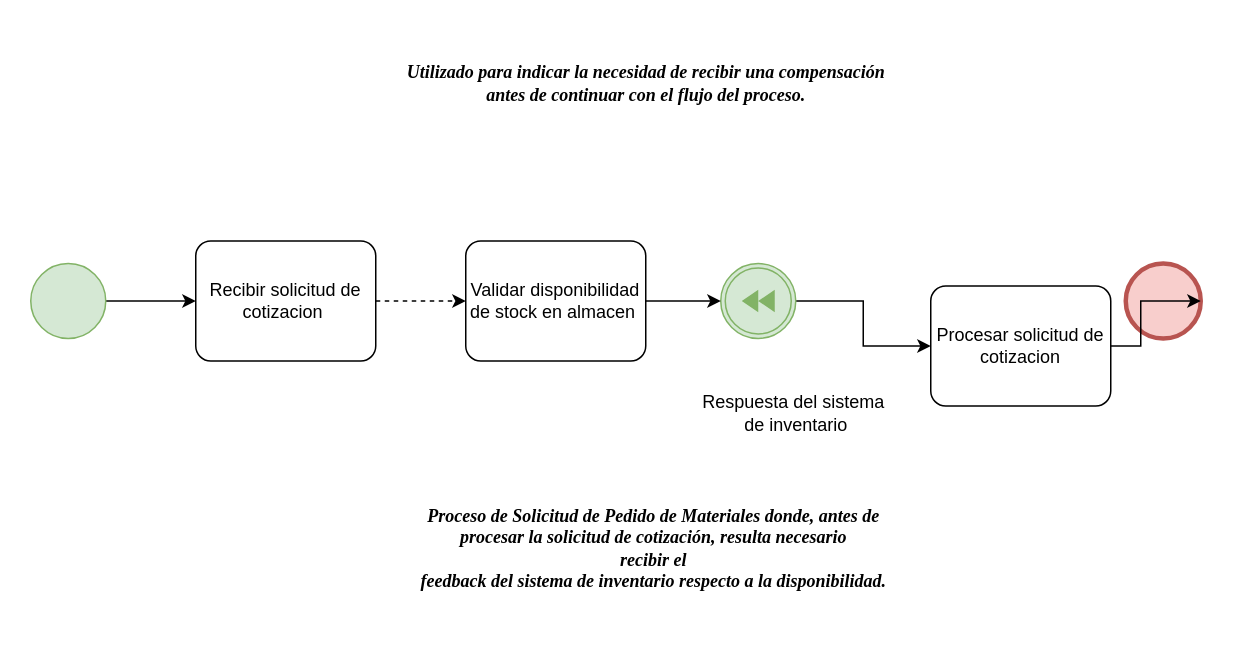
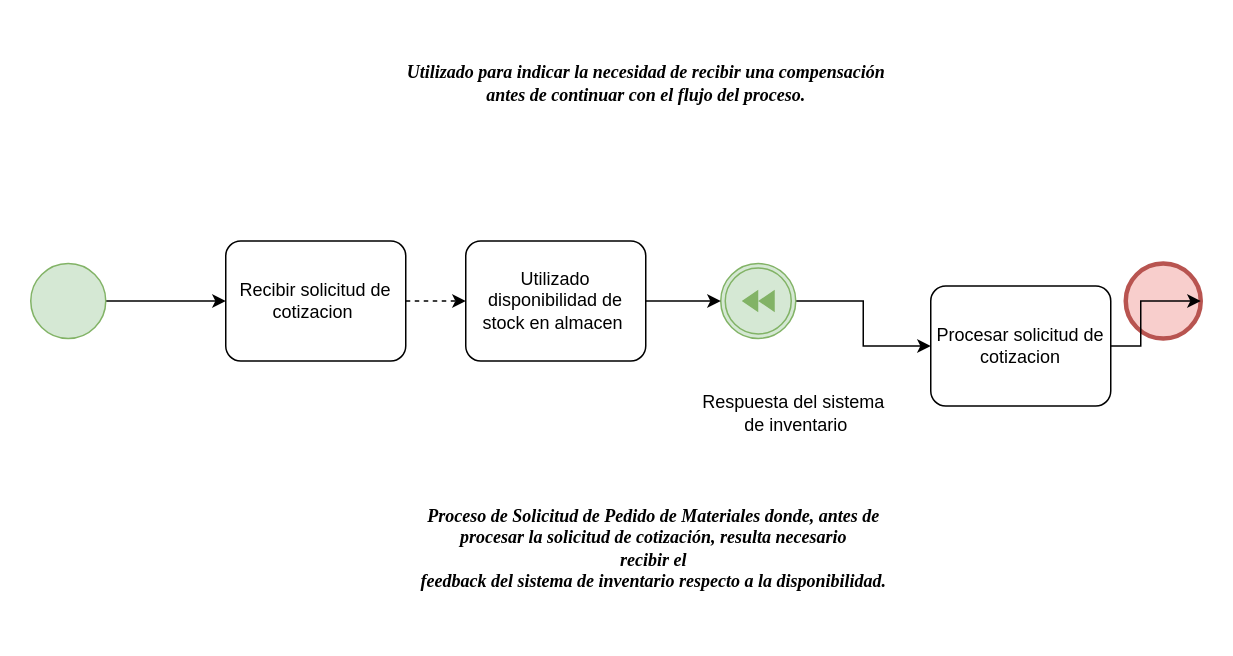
(286, 301) -> (316, 301)
(556, 301) -> (556, 301)
